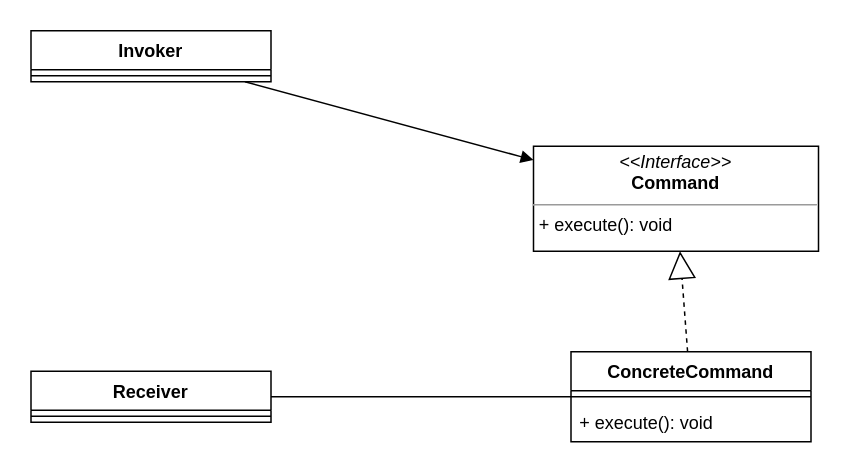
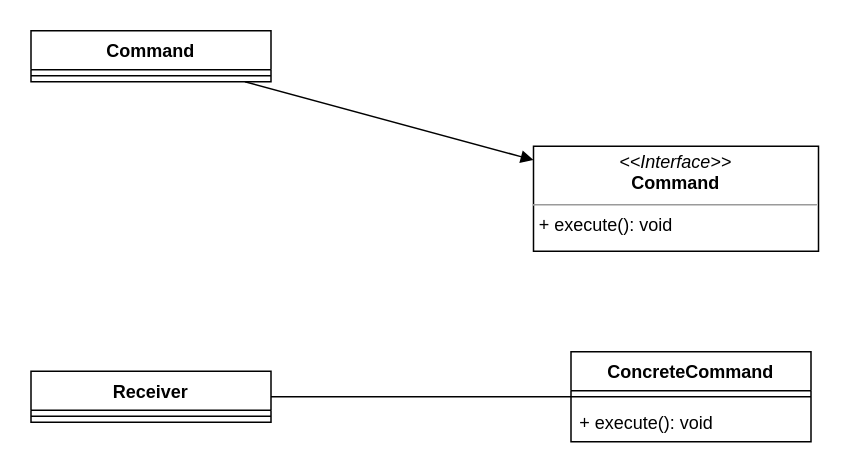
(150, 51) -> (150, 51)
(685, 316) -> none
